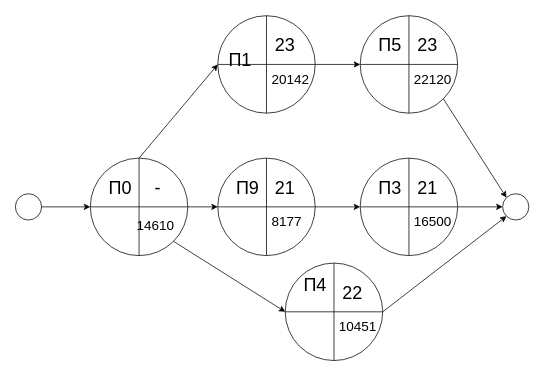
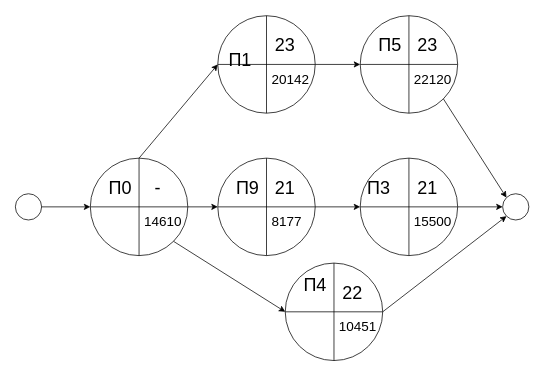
(390, 188) -> (379, 188)
(427, 222) -> (427, 222)
(158, 225) -> (165, 222)
